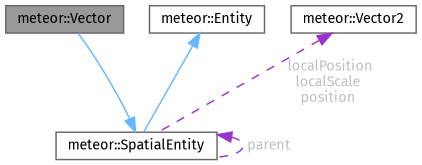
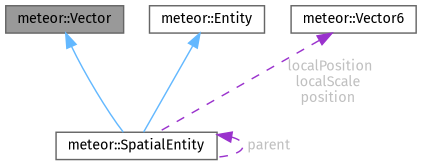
(354, 19) -> (354, 19)
(106, 75) -> (96, 90)
